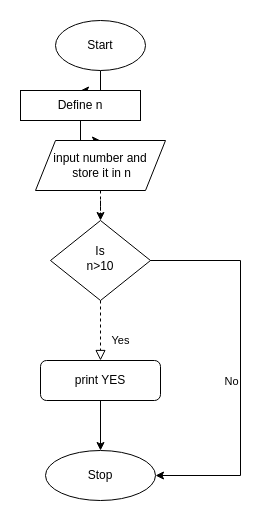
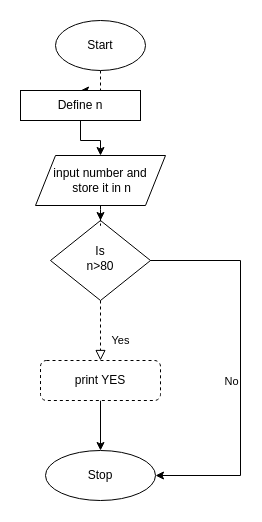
(101, 82) -> (101, 82)
(101, 166) -> (101, 181)
(101, 259) -> (101, 259)
(101, 381) -> (101, 381)
